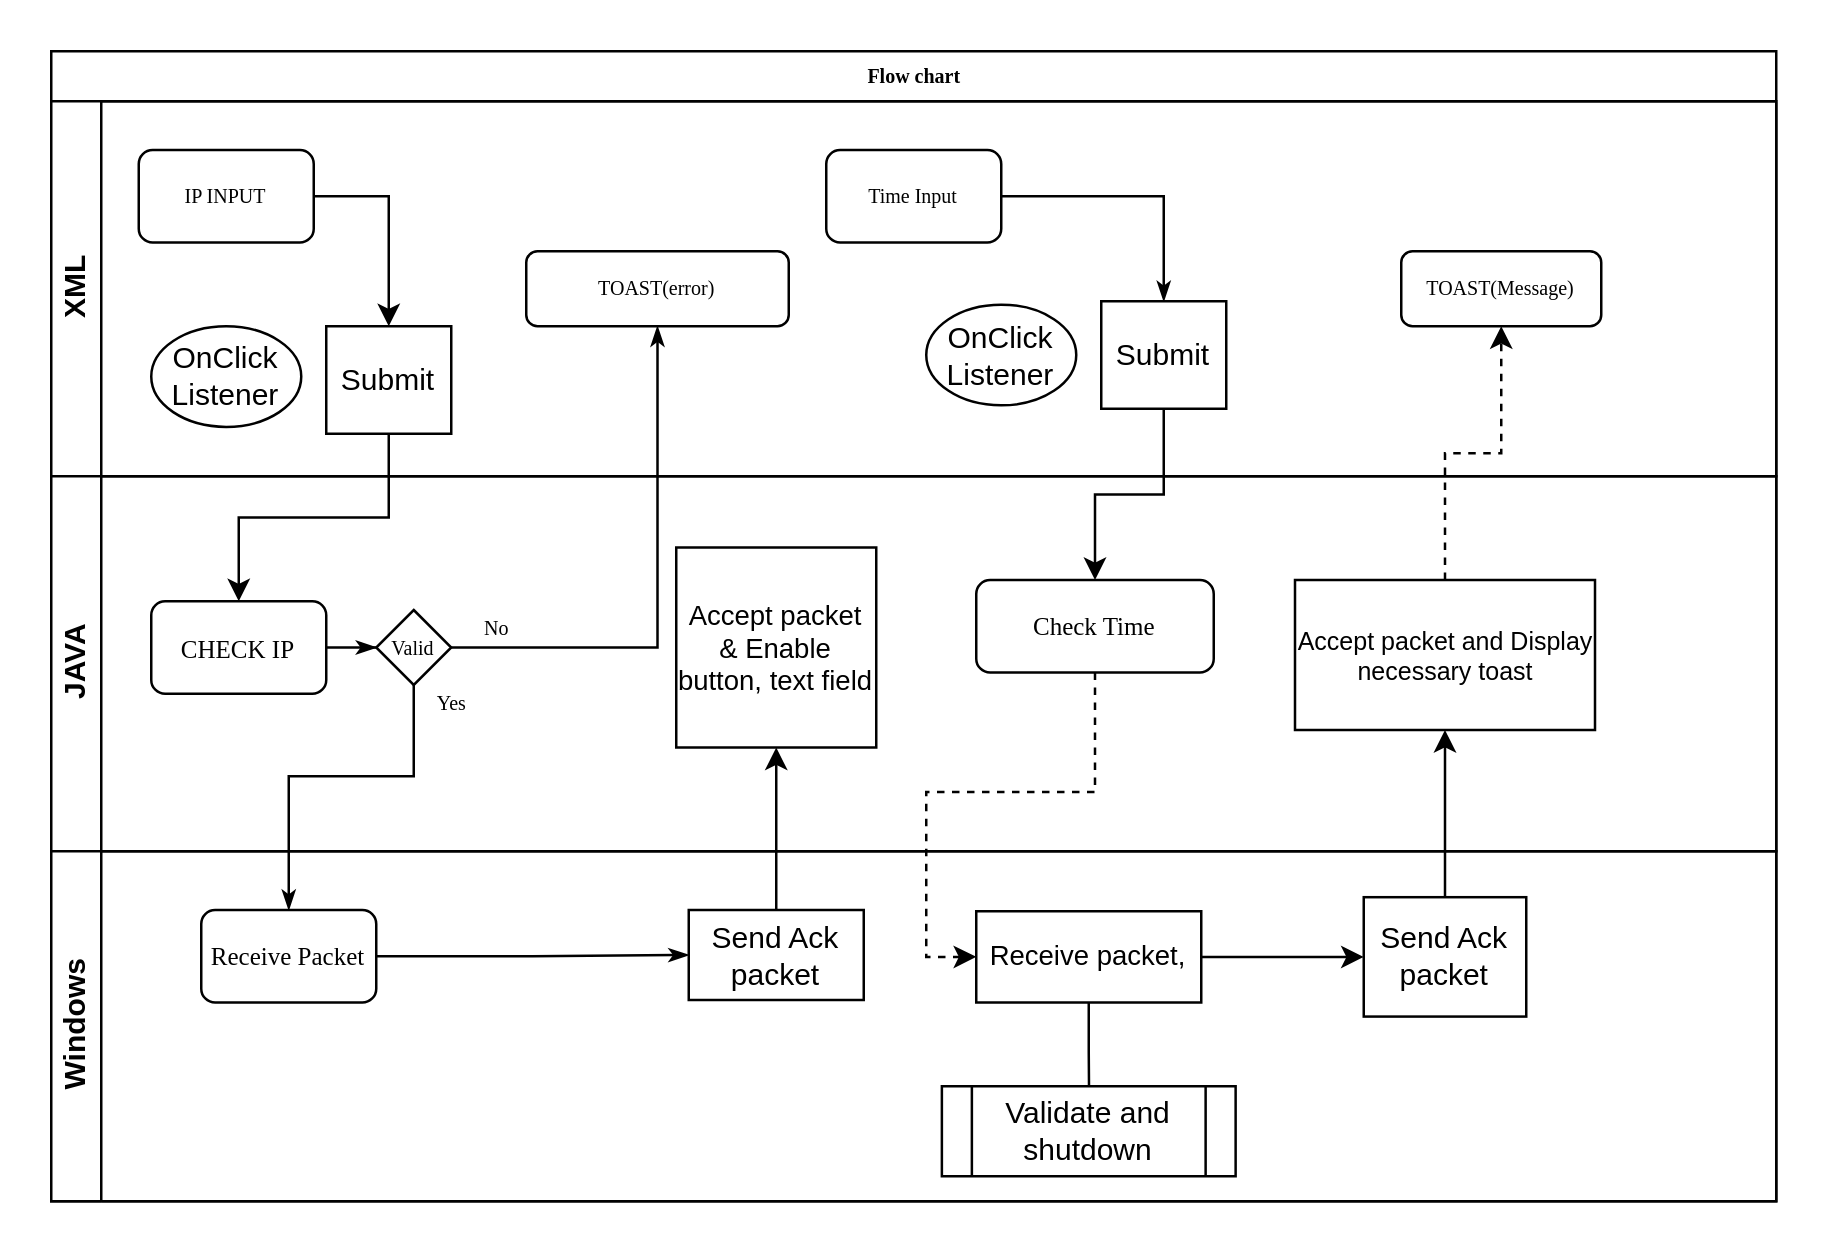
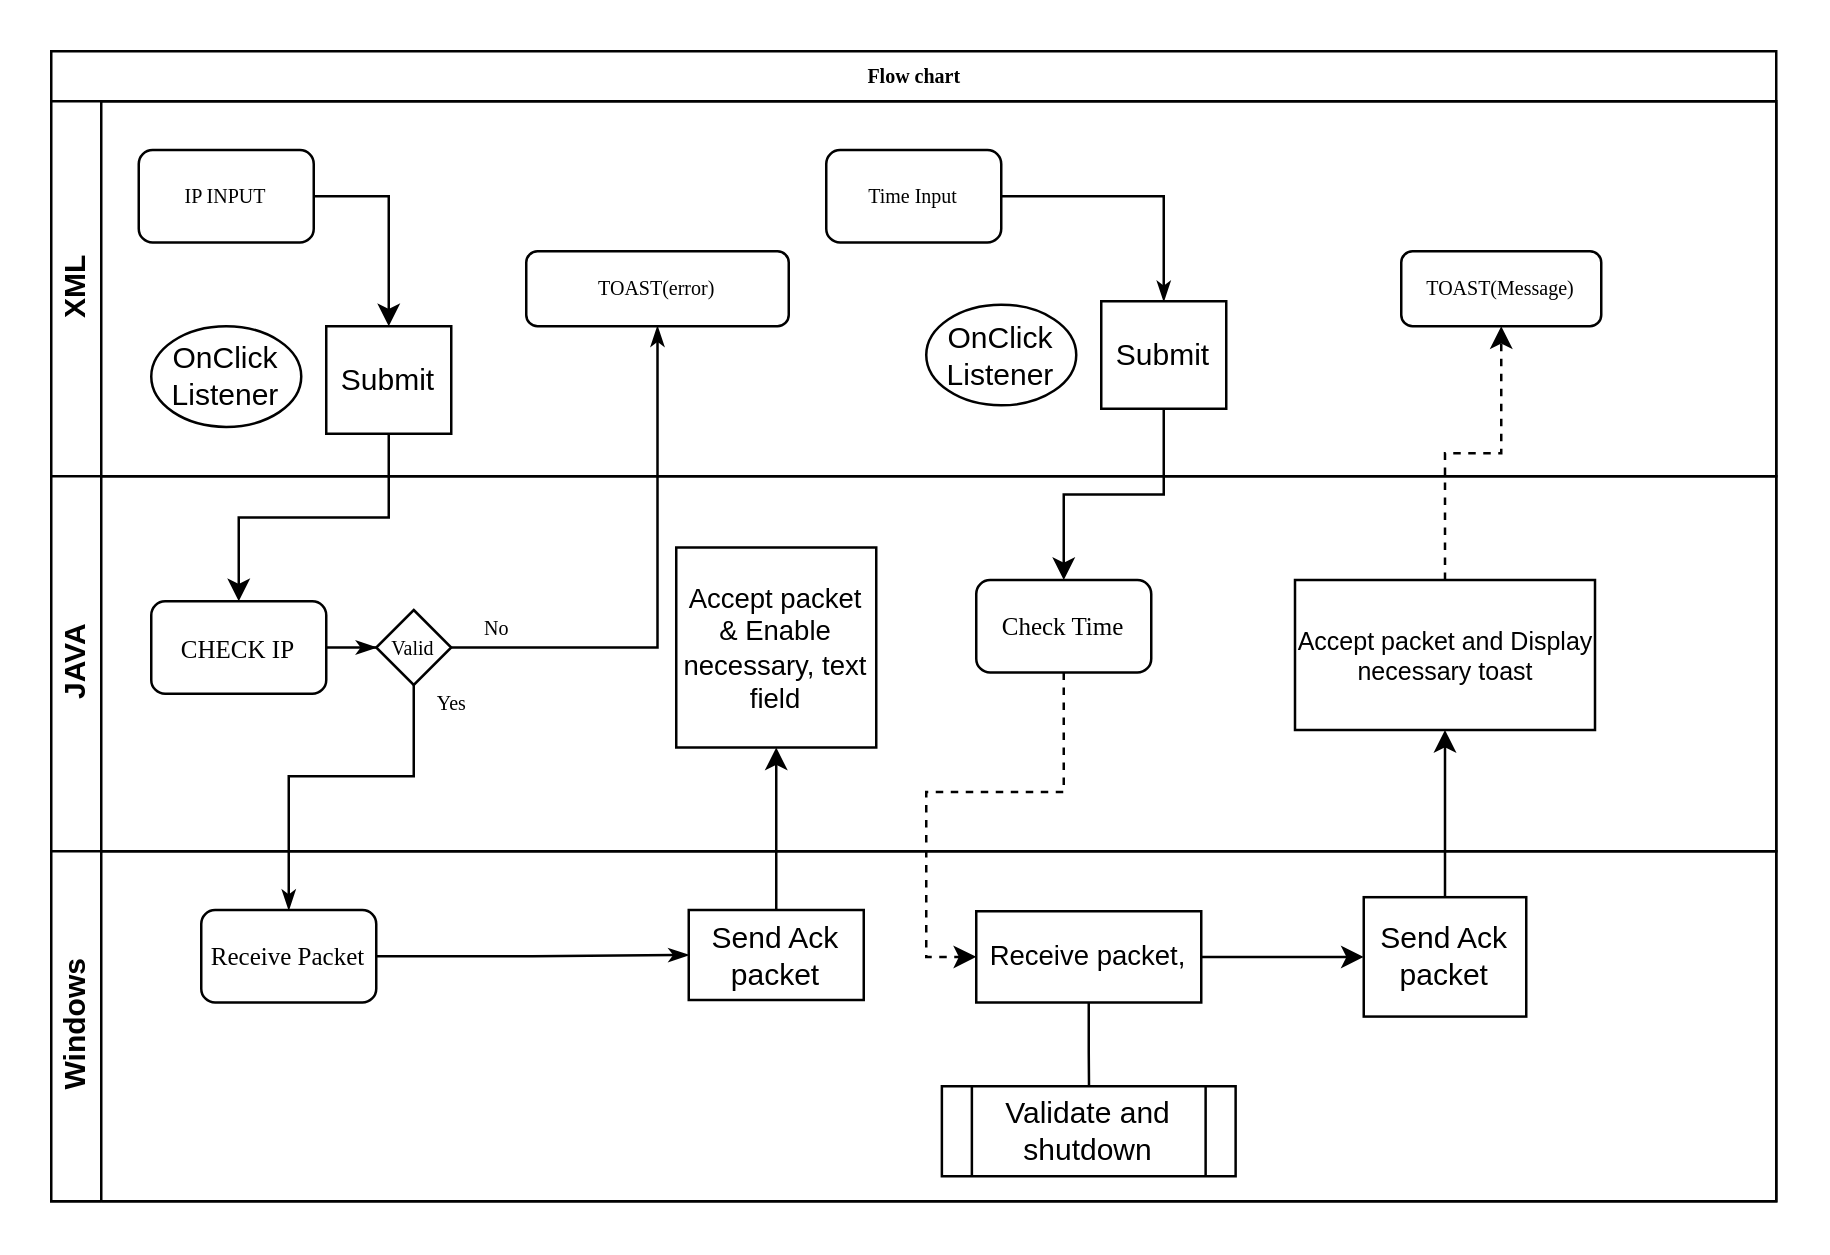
(1095, 626) -> (1064, 626)
(776, 649) -> (776, 649)
